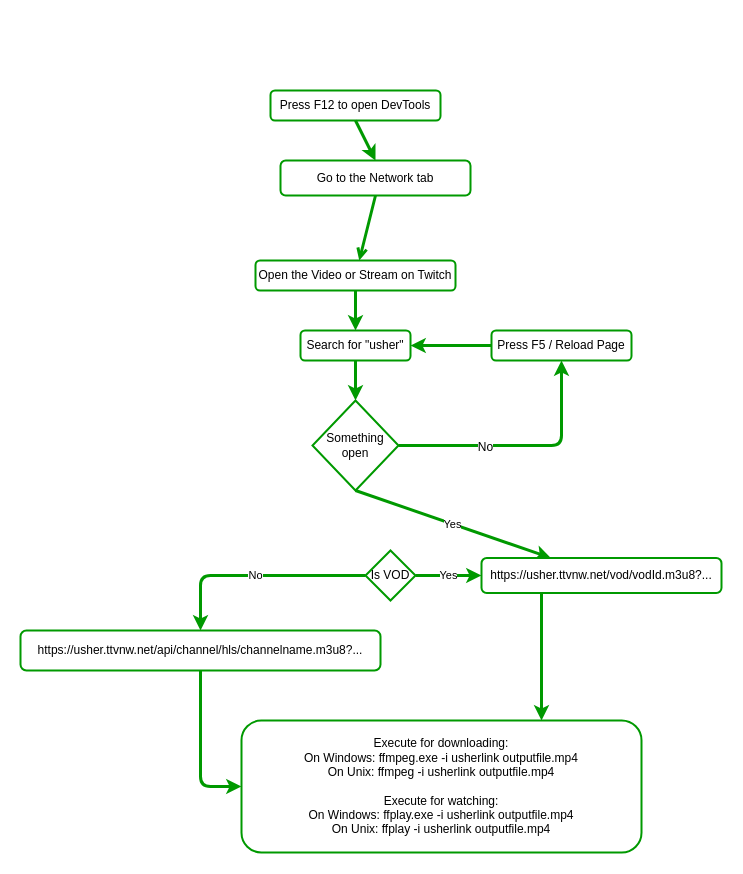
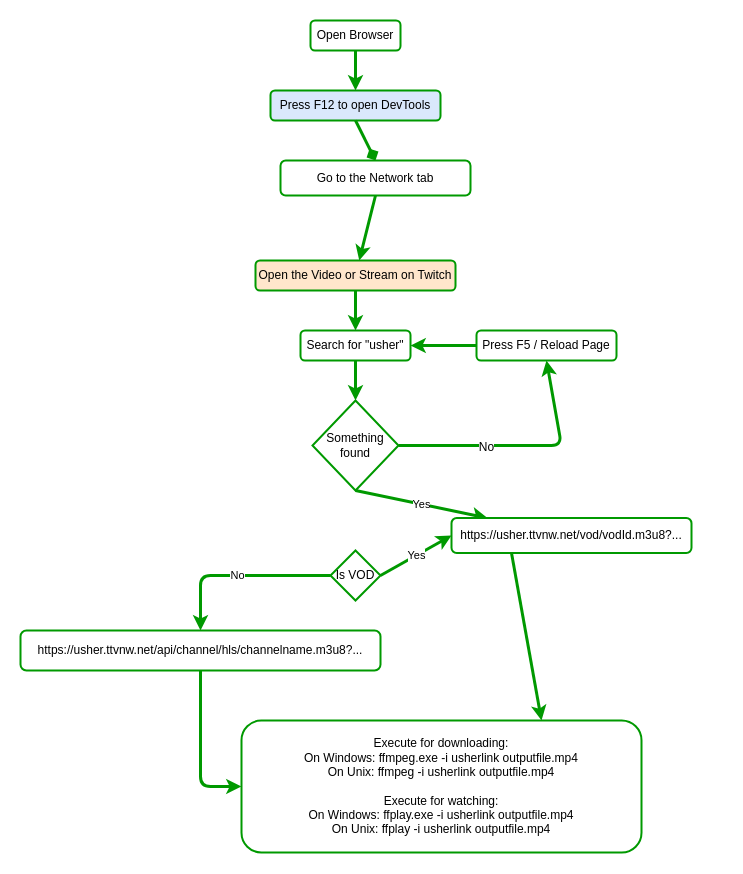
none -> (356, 36)
none -> (356, 65)
(356, 106) -> (356, 106)
(370, 149) -> (370, 149)
(362, 249) -> (362, 248)
(356, 276) -> (356, 276)
(562, 346) -> (547, 346)
(356, 446) -> (356, 446)
(391, 576) -> (356, 576)
(602, 576) -> (572, 536)
